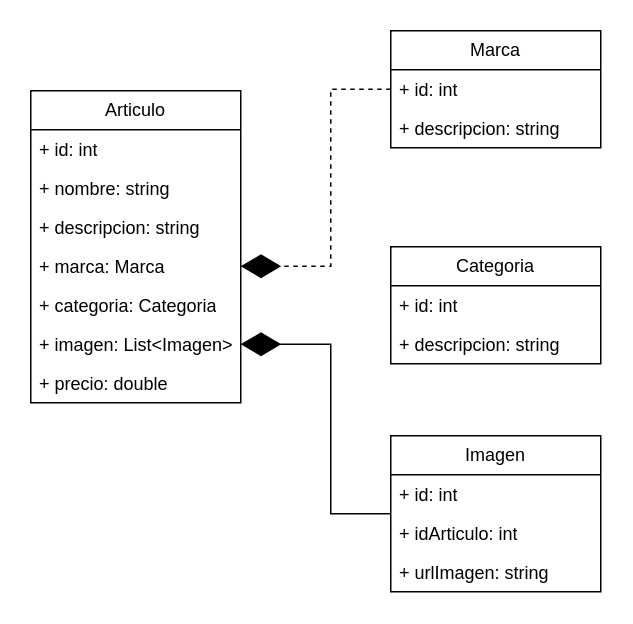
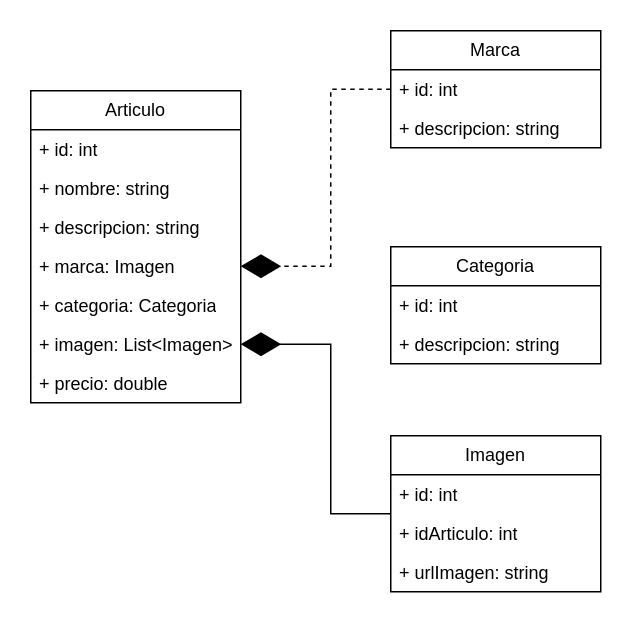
(103, 268) -> (108, 268)
